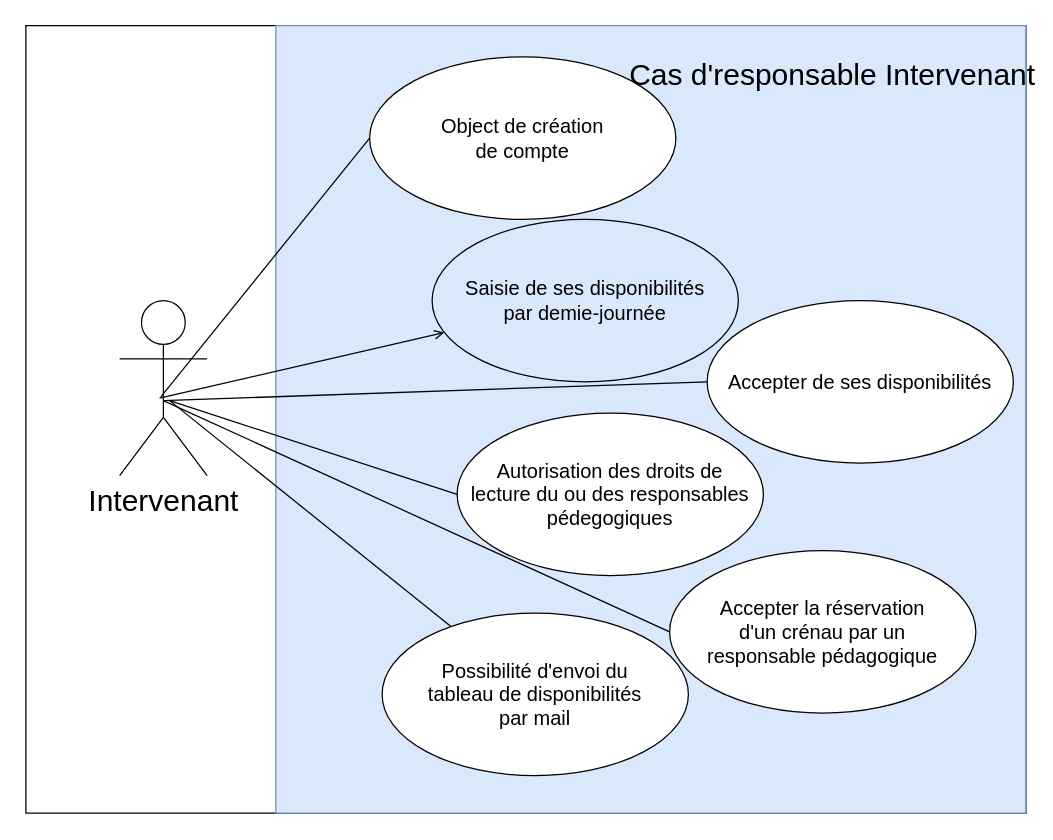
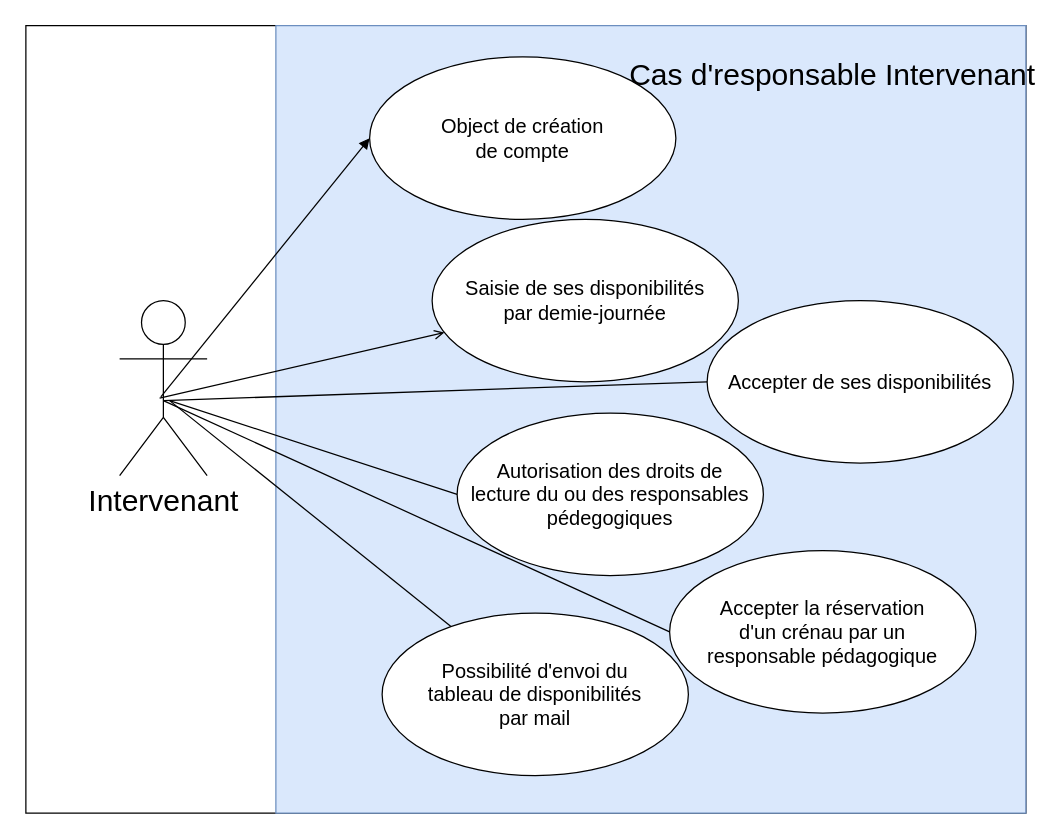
(366, 143) -> (362, 147)
(585, 301) -> (585, 301)
